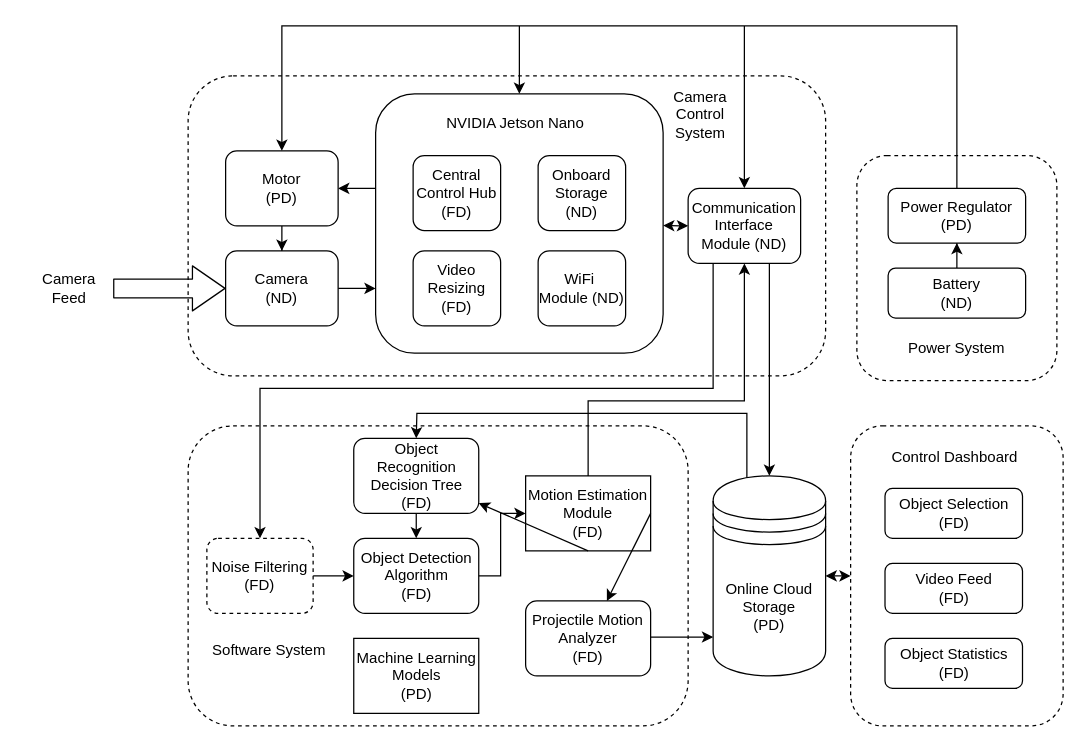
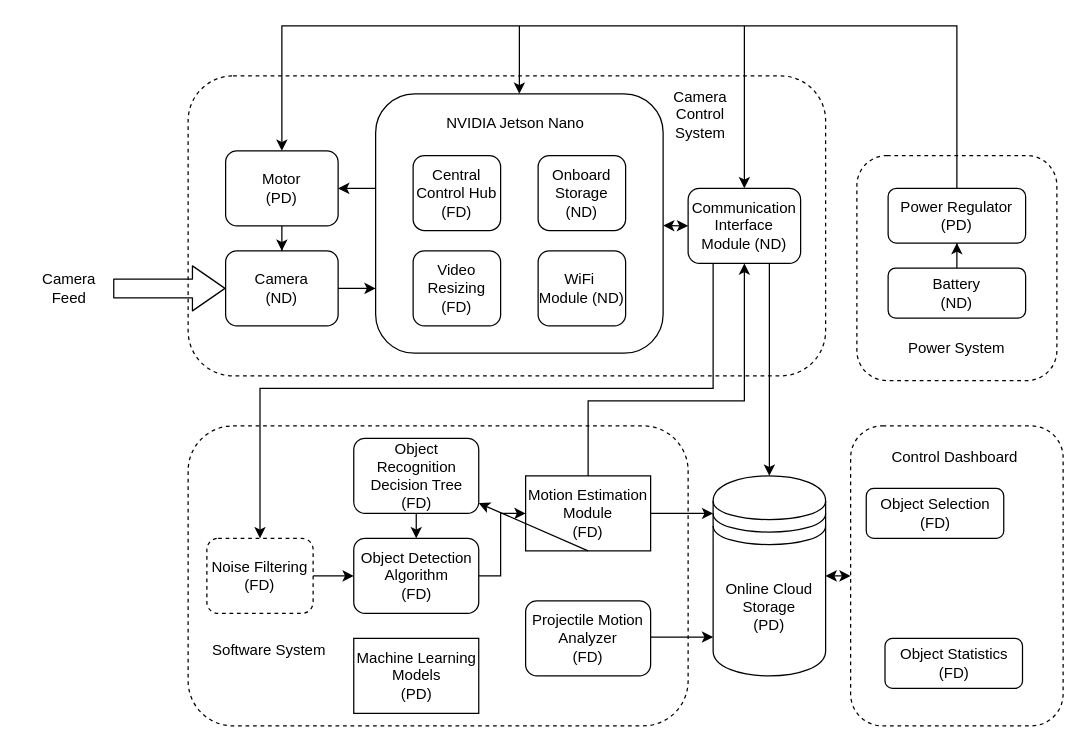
(606, 413) -> none
(954, 513) -> (935, 513)
(631, 553) -> (678, 513)
(954, 588) -> none
